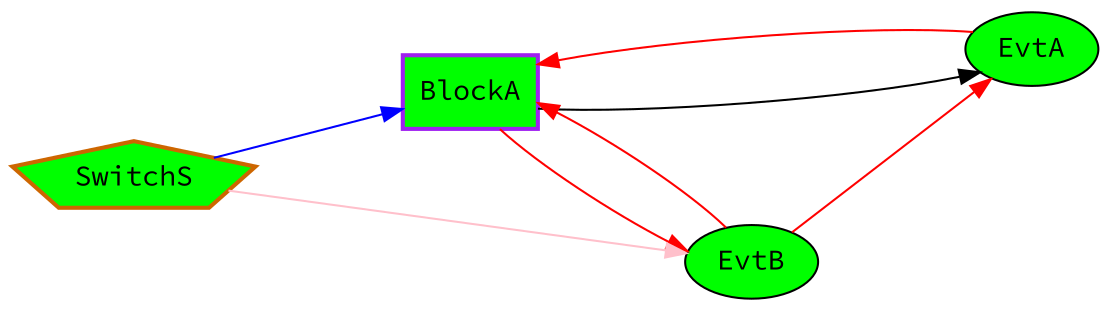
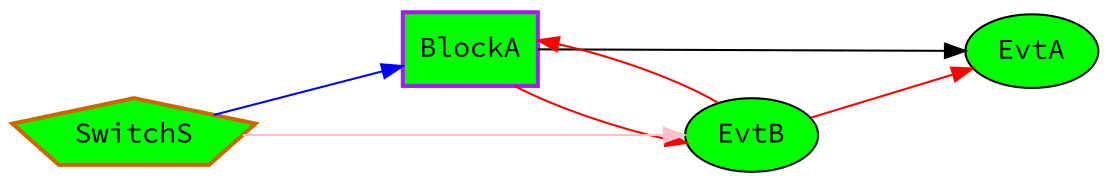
(765, 36) -> none
